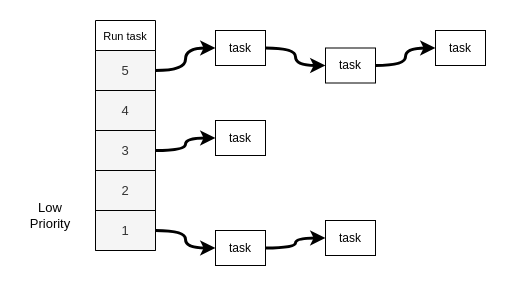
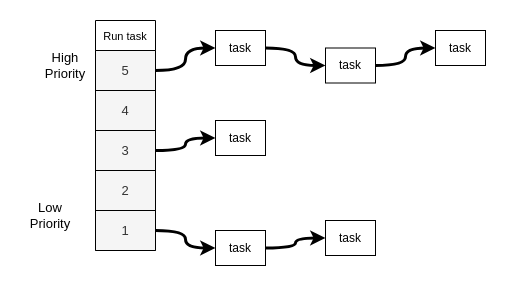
none -> (66, 66)
